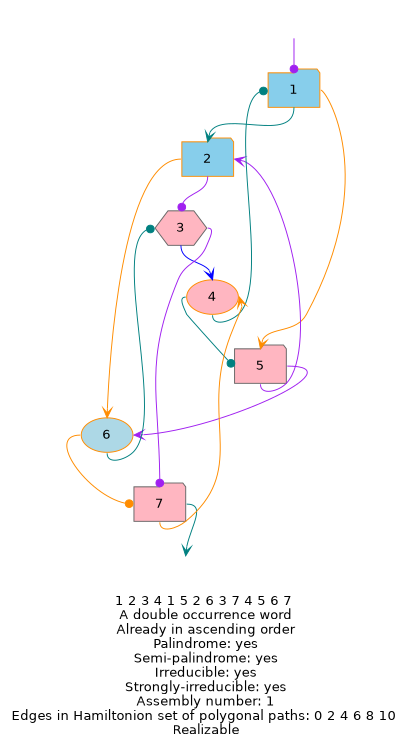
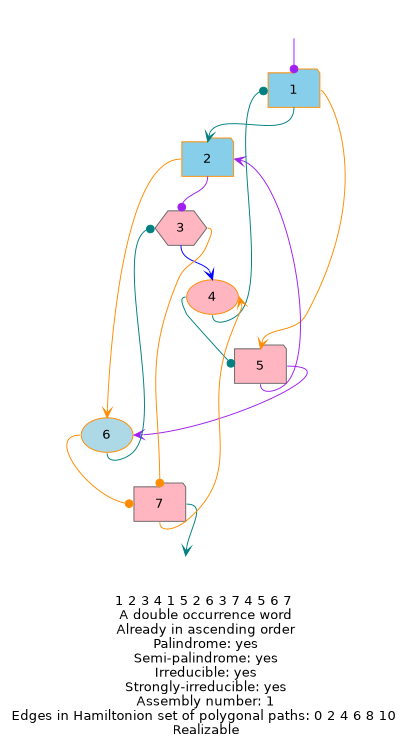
(159, 345) -> (159, 345)
